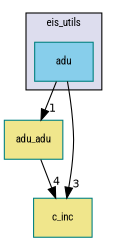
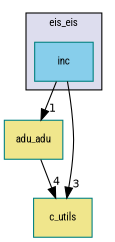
(64, 23) -> (64, 23)
(64, 62) -> (64, 62)
(63, 218) -> (63, 218)
